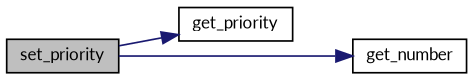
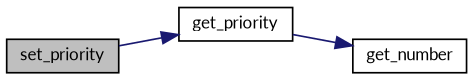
(227, 56) -> (314, 39)
